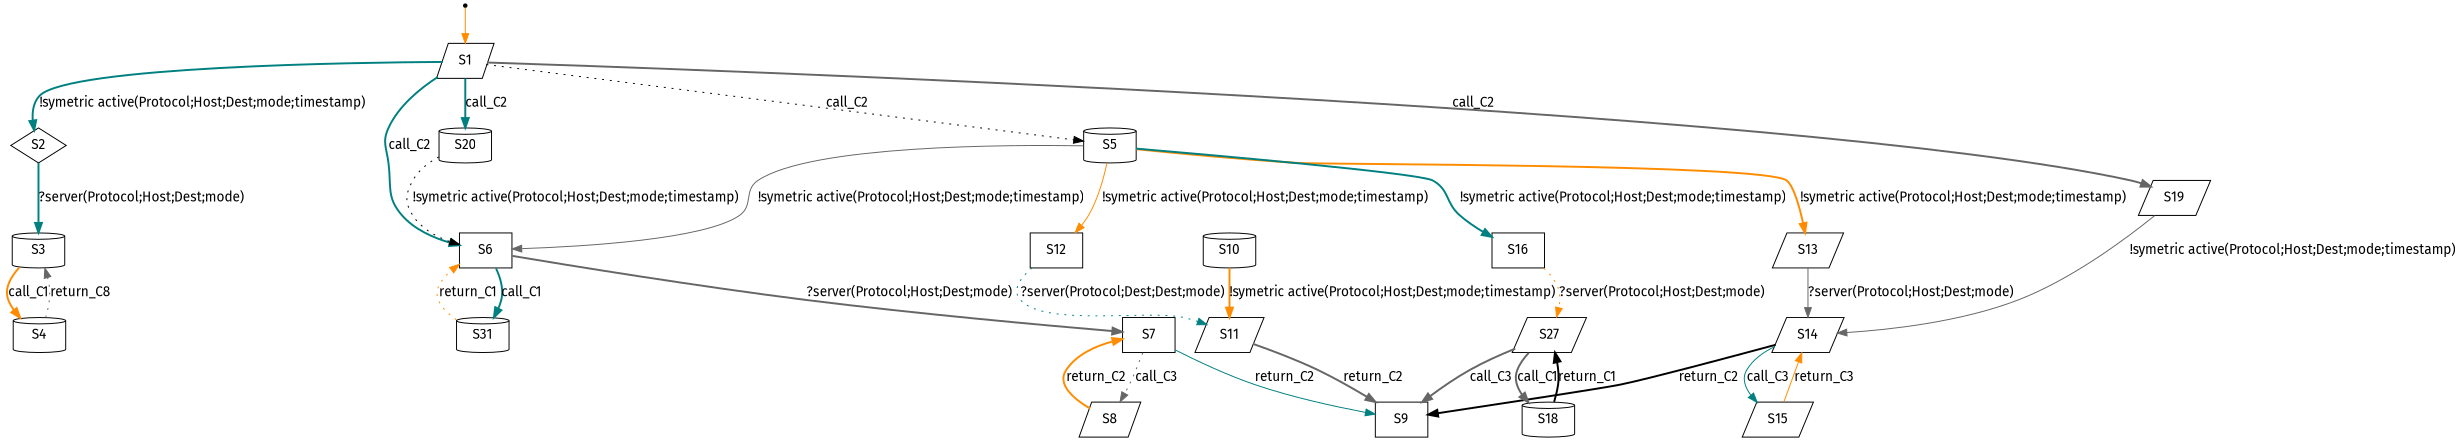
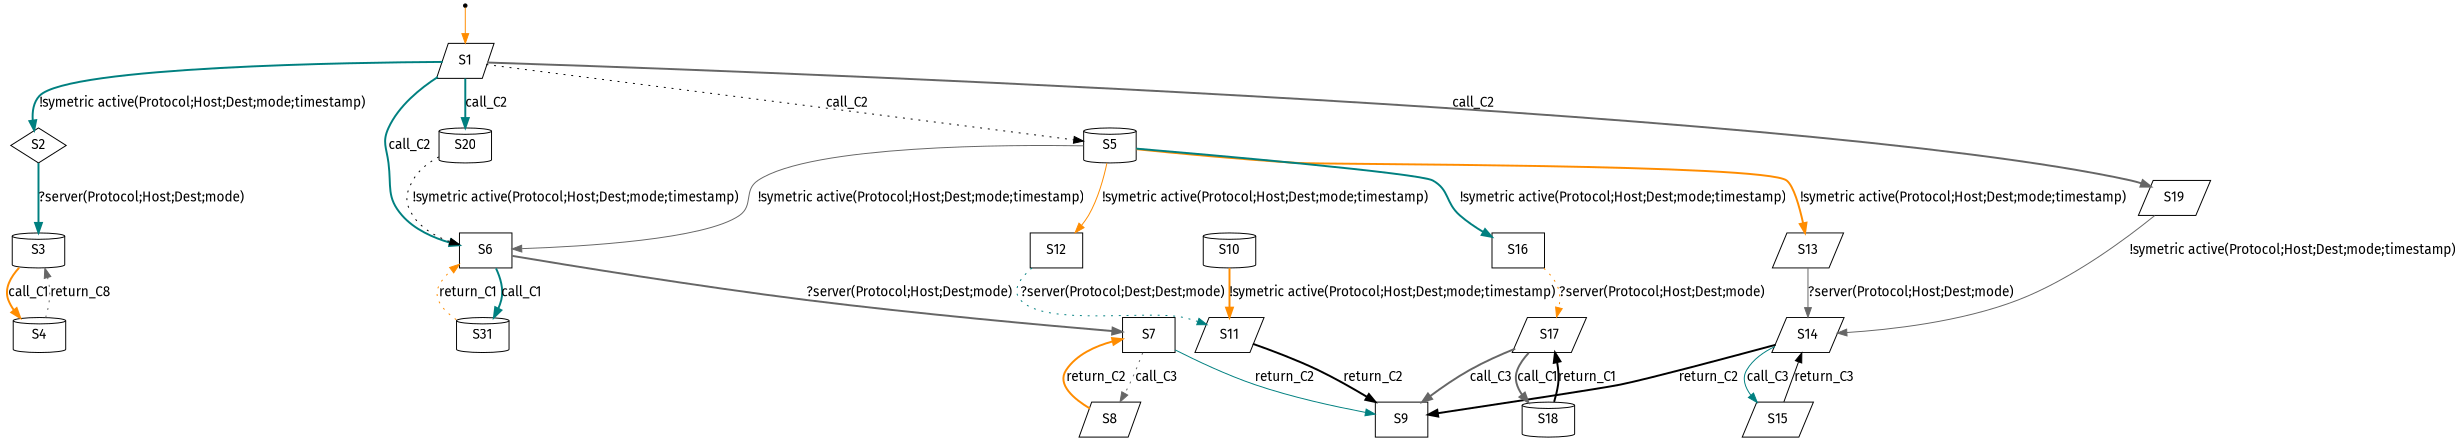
(1549, 335) -> (1549, 335)
(1311, 367) -> (1311, 367)
(1791, 382) -> (1791, 382)
